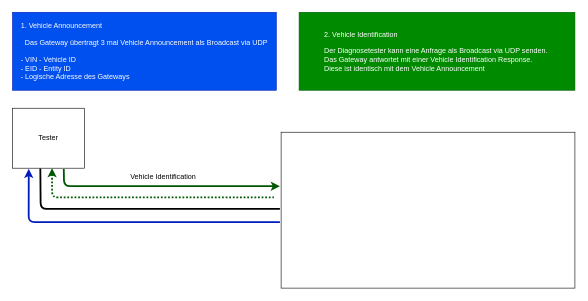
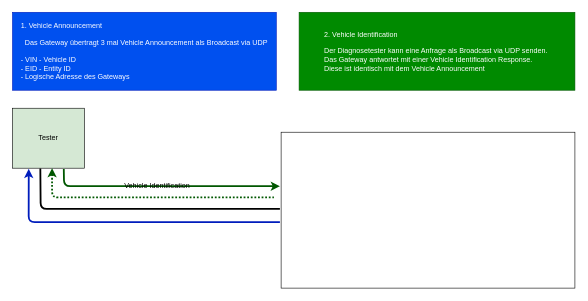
(48, 138) -> (48, 138)
(163, 177) -> (157, 186)
